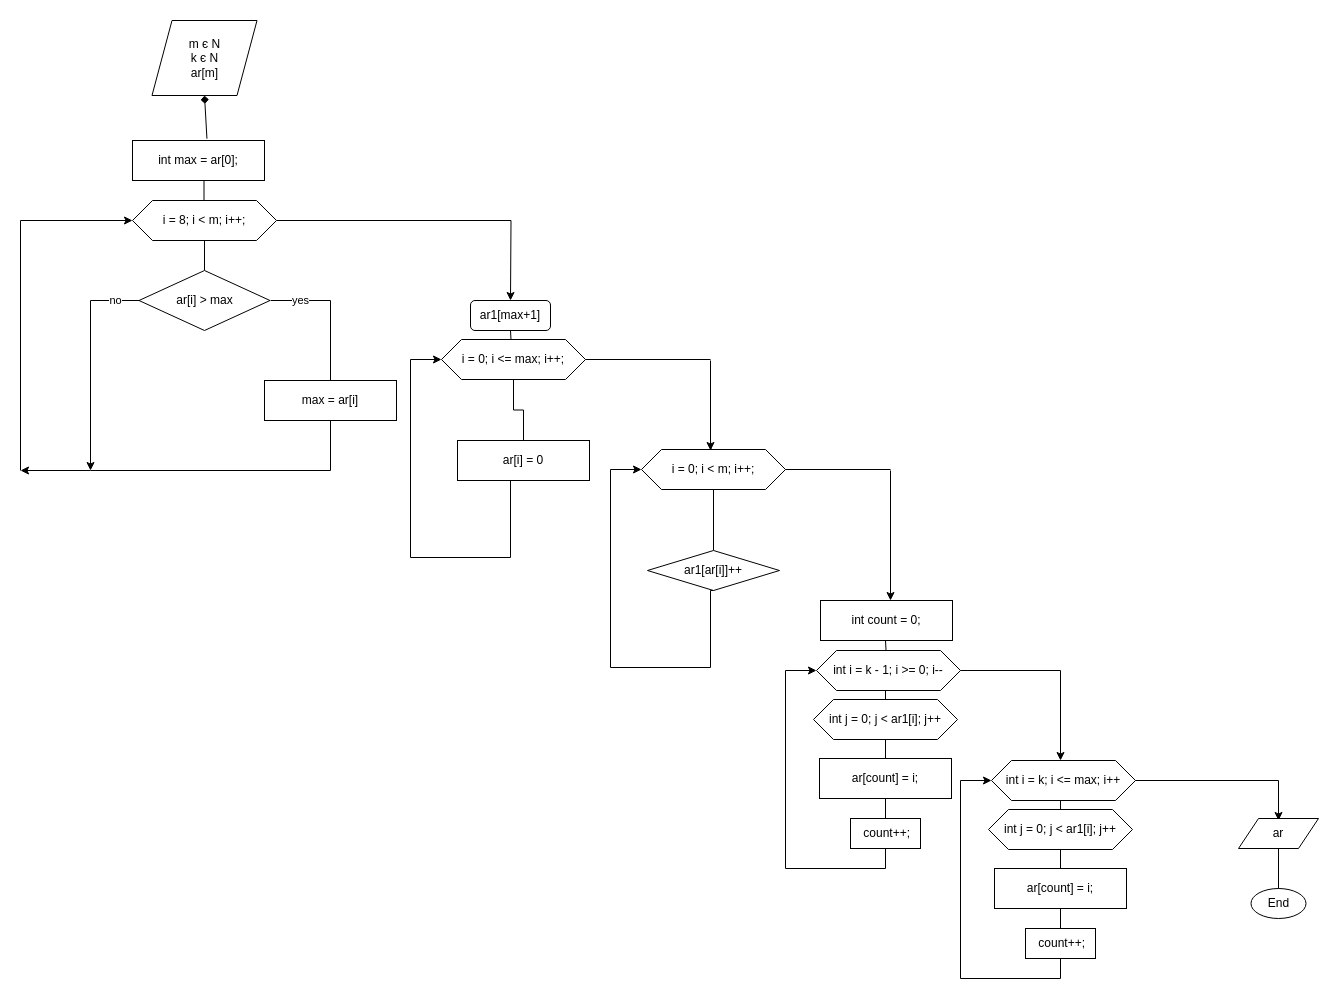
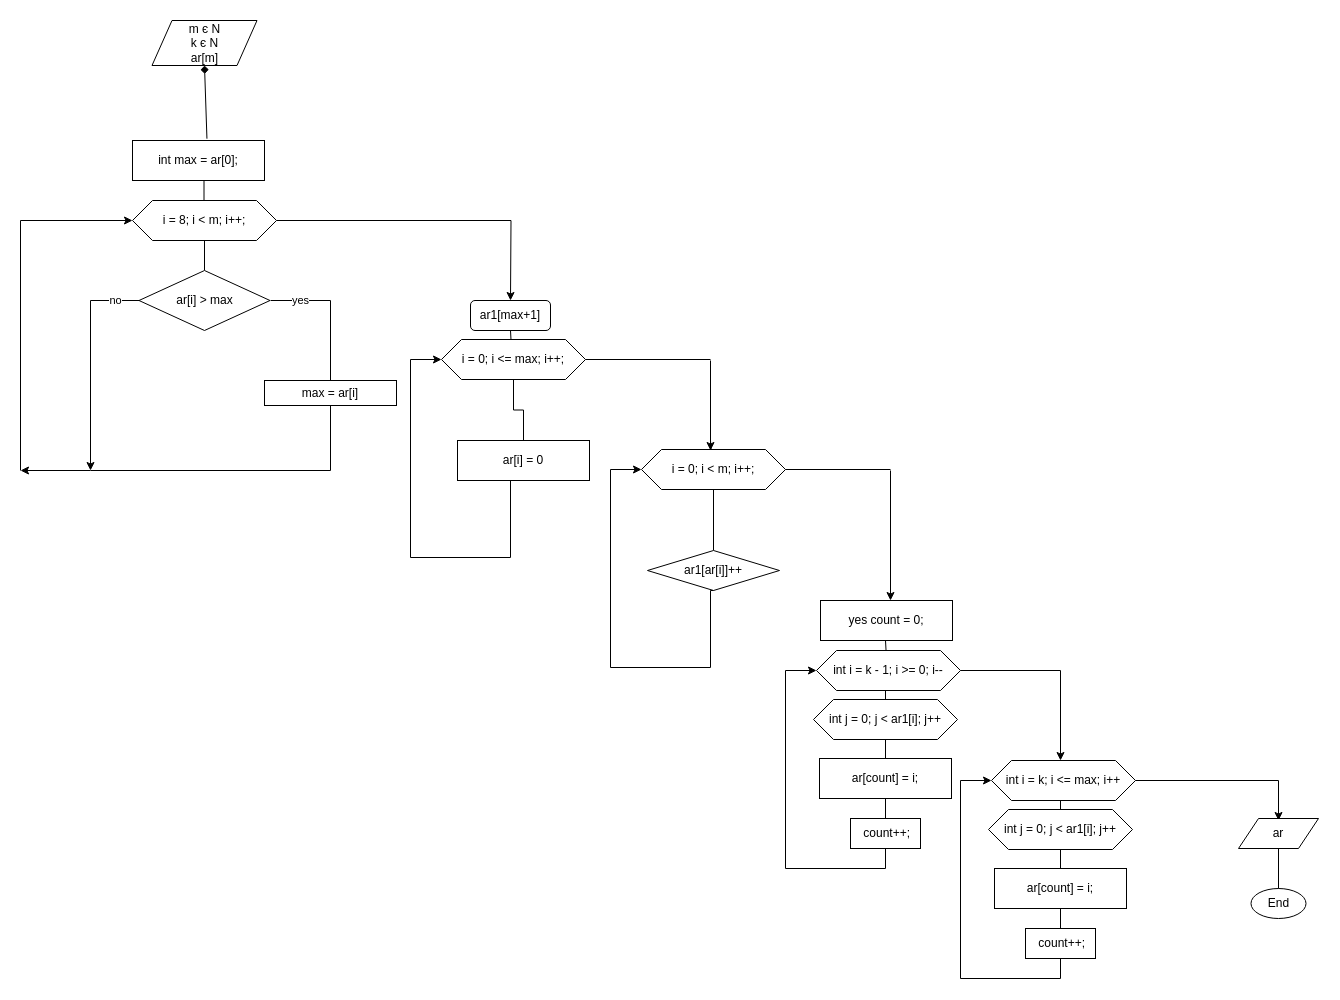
(205, 58) -> (205, 43)
(331, 401) -> (331, 393)
(887, 621) -> (887, 621)
